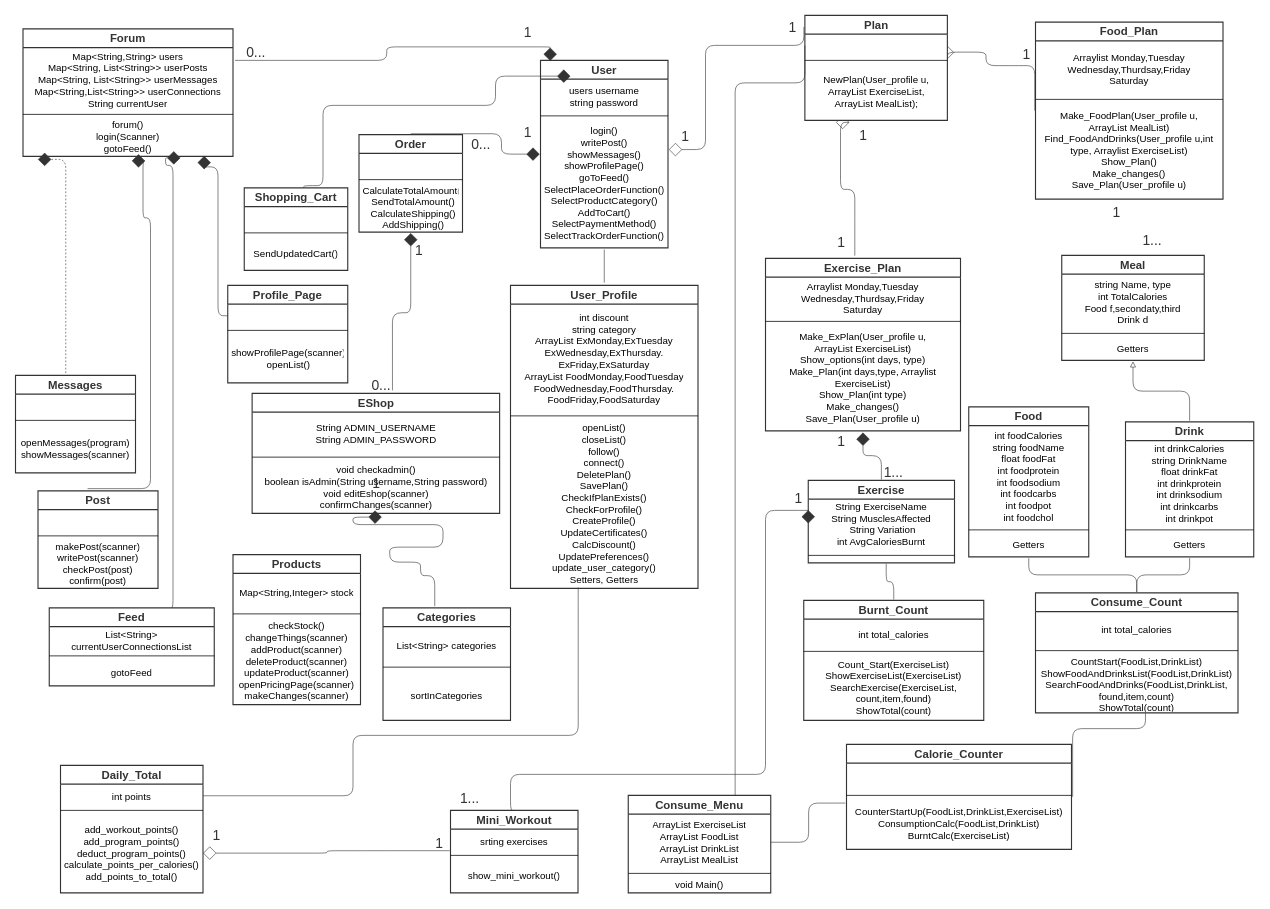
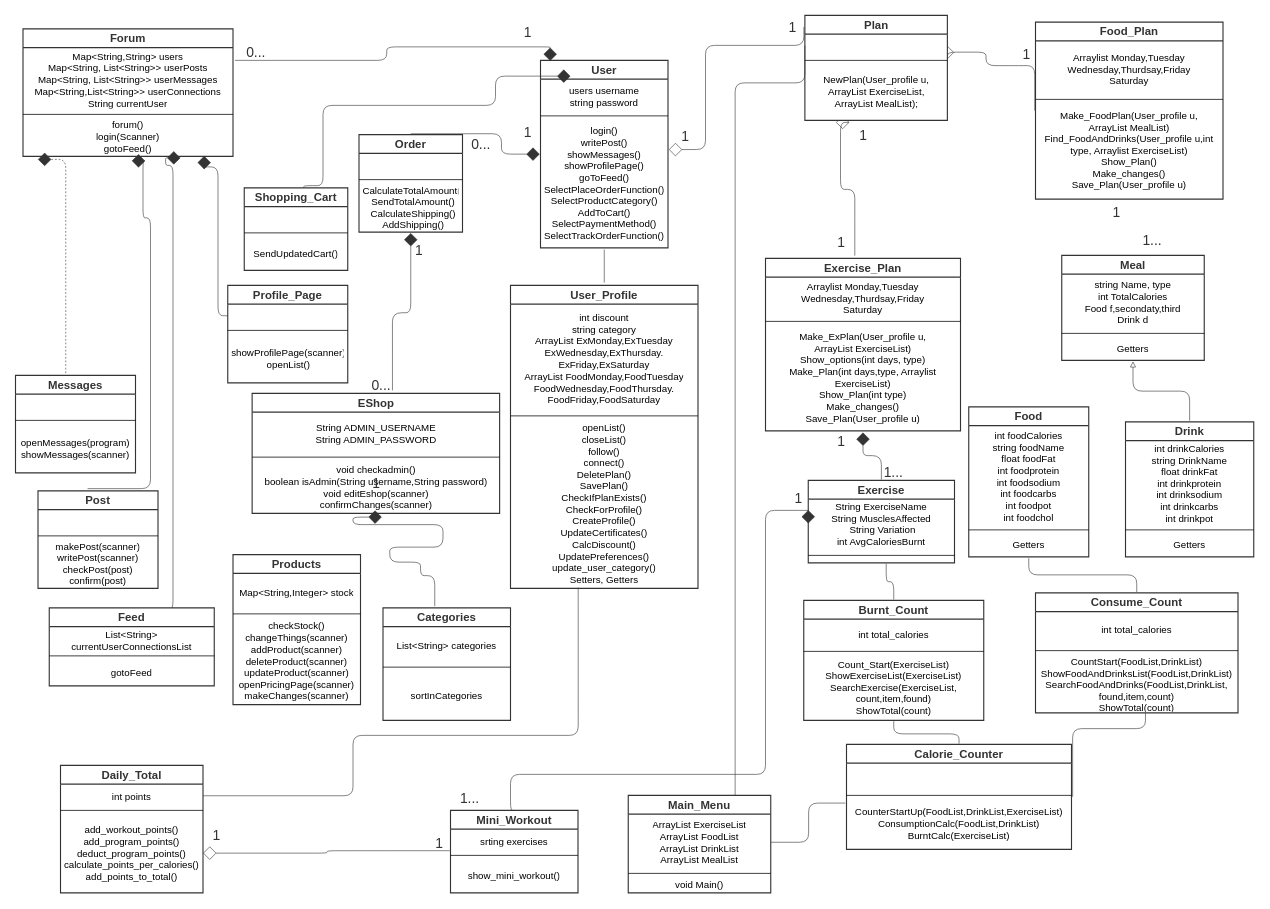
(1169, 575) -> none
none -> (923, 734)
(699, 805) -> (699, 805)
